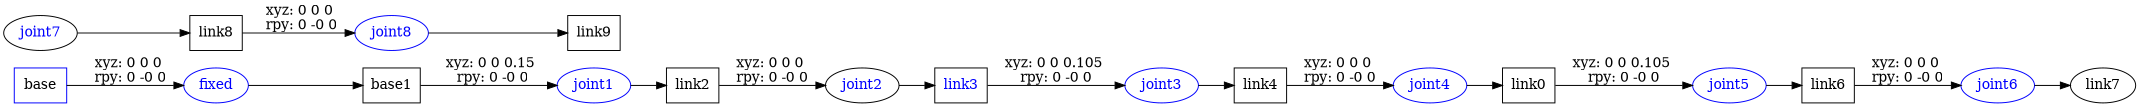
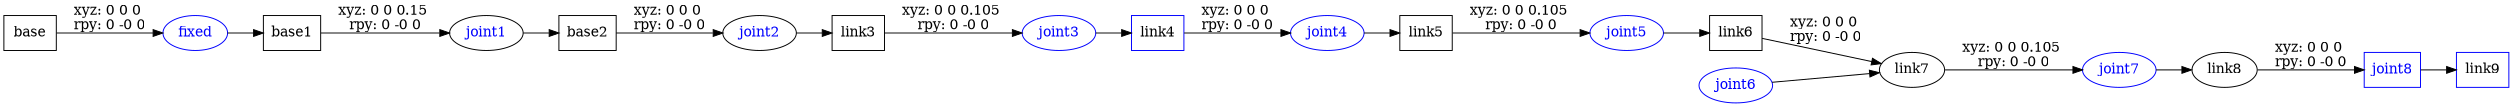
(40, 33) -> (2119, 70)
(216, 33) -> (2225, 70)
(392, 33) -> (2392, 70)
(594, 33) -> (2483, 70)
none -> (2009, 70)
(40, 85) -> (30, 33)
(594, 85) -> (486, 33)
(693, 85) -> (588, 33)
(961, 85) -> (858, 33)
(1260, 85) -> (1158, 33)
(1529, 85) -> (1426, 33)
(1903, 85) -> (1817, 50)
